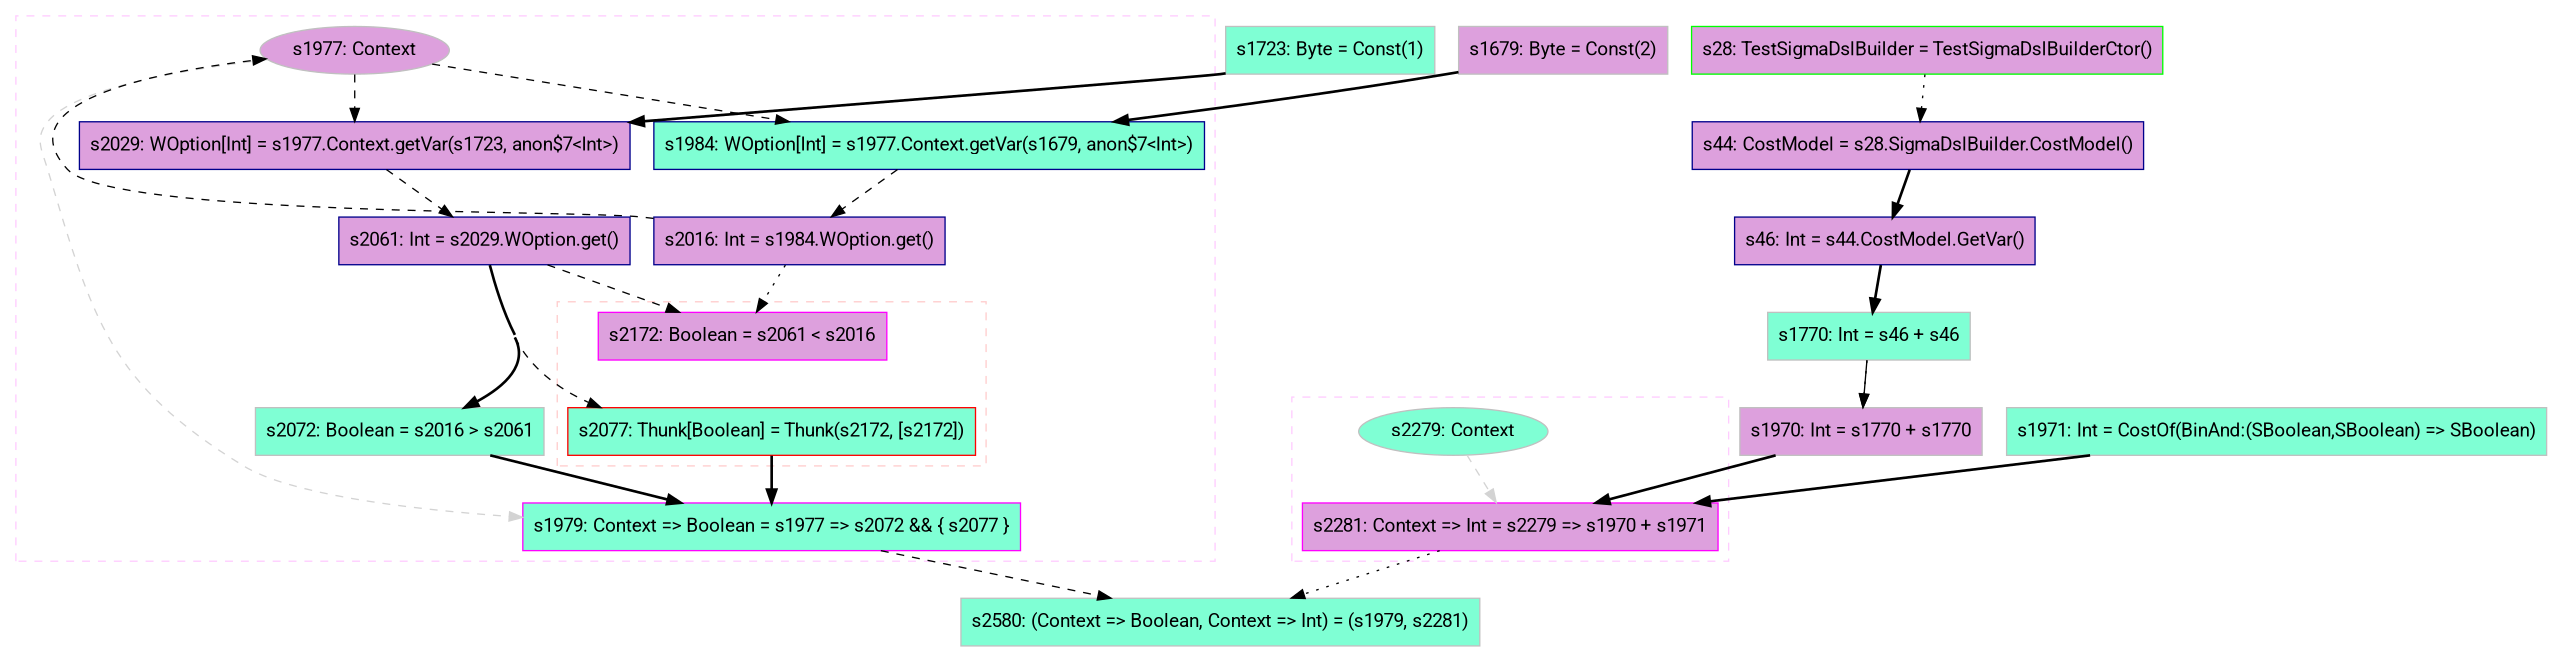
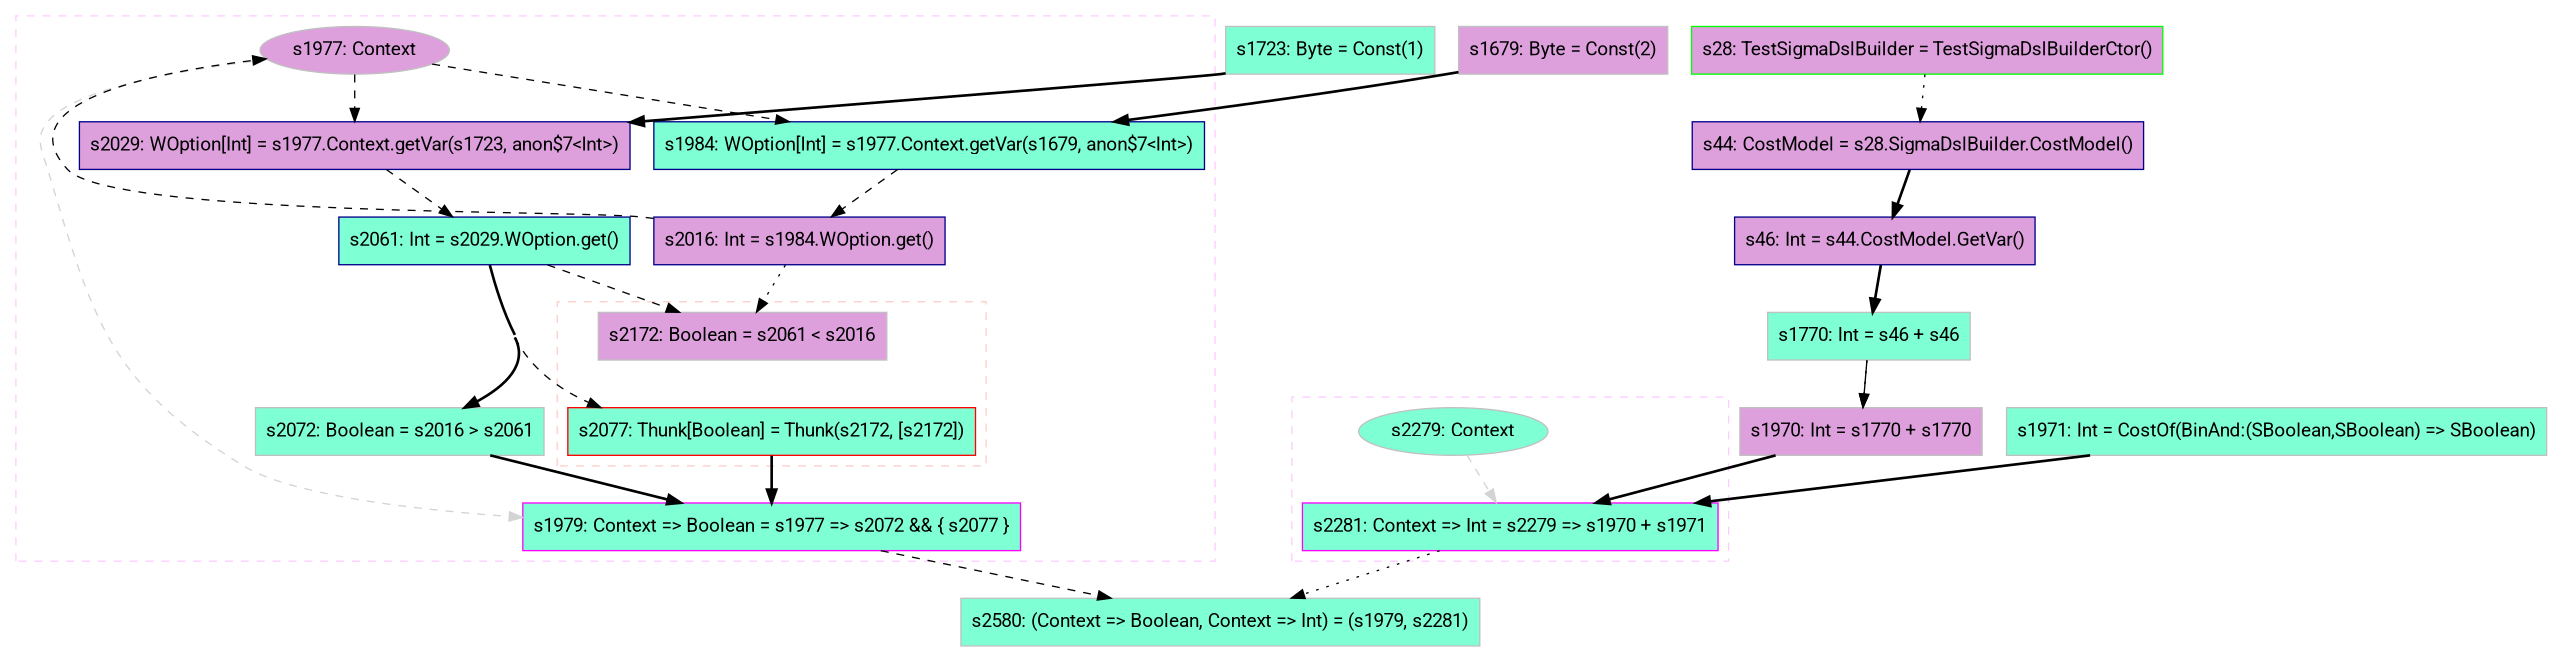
(484, 241) -> (484, 241)
(743, 336) -> (743, 336)
(1510, 527) -> (1510, 527)
